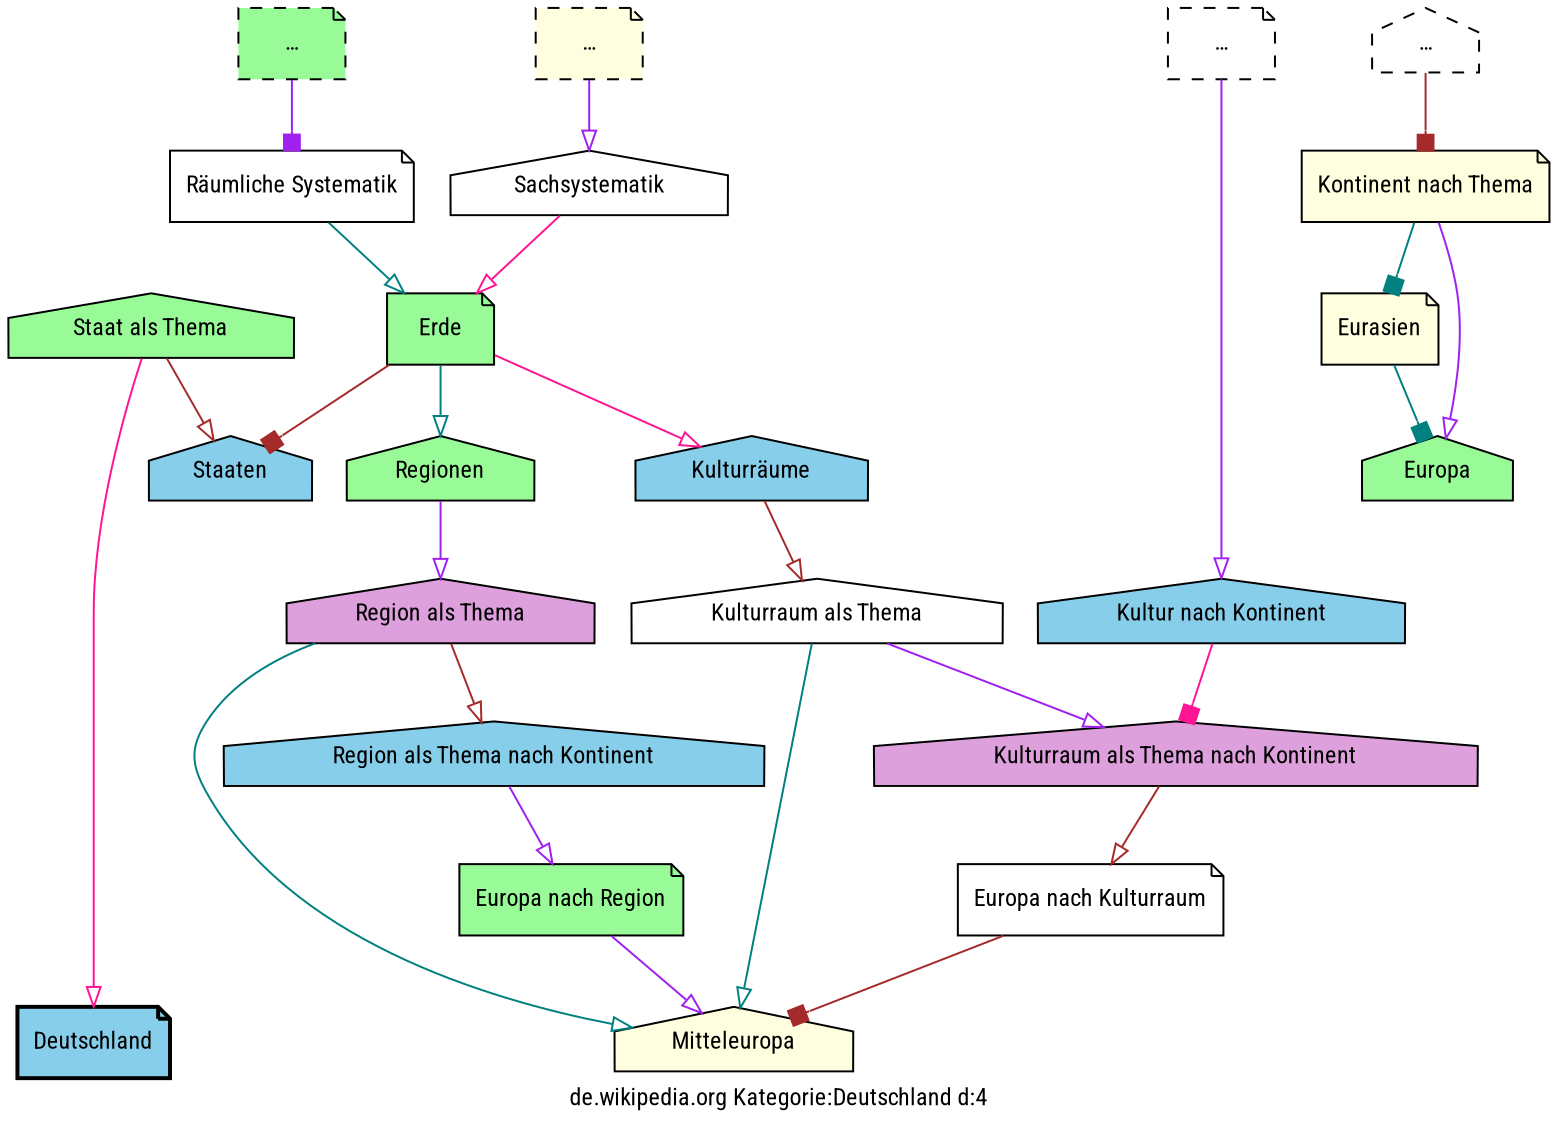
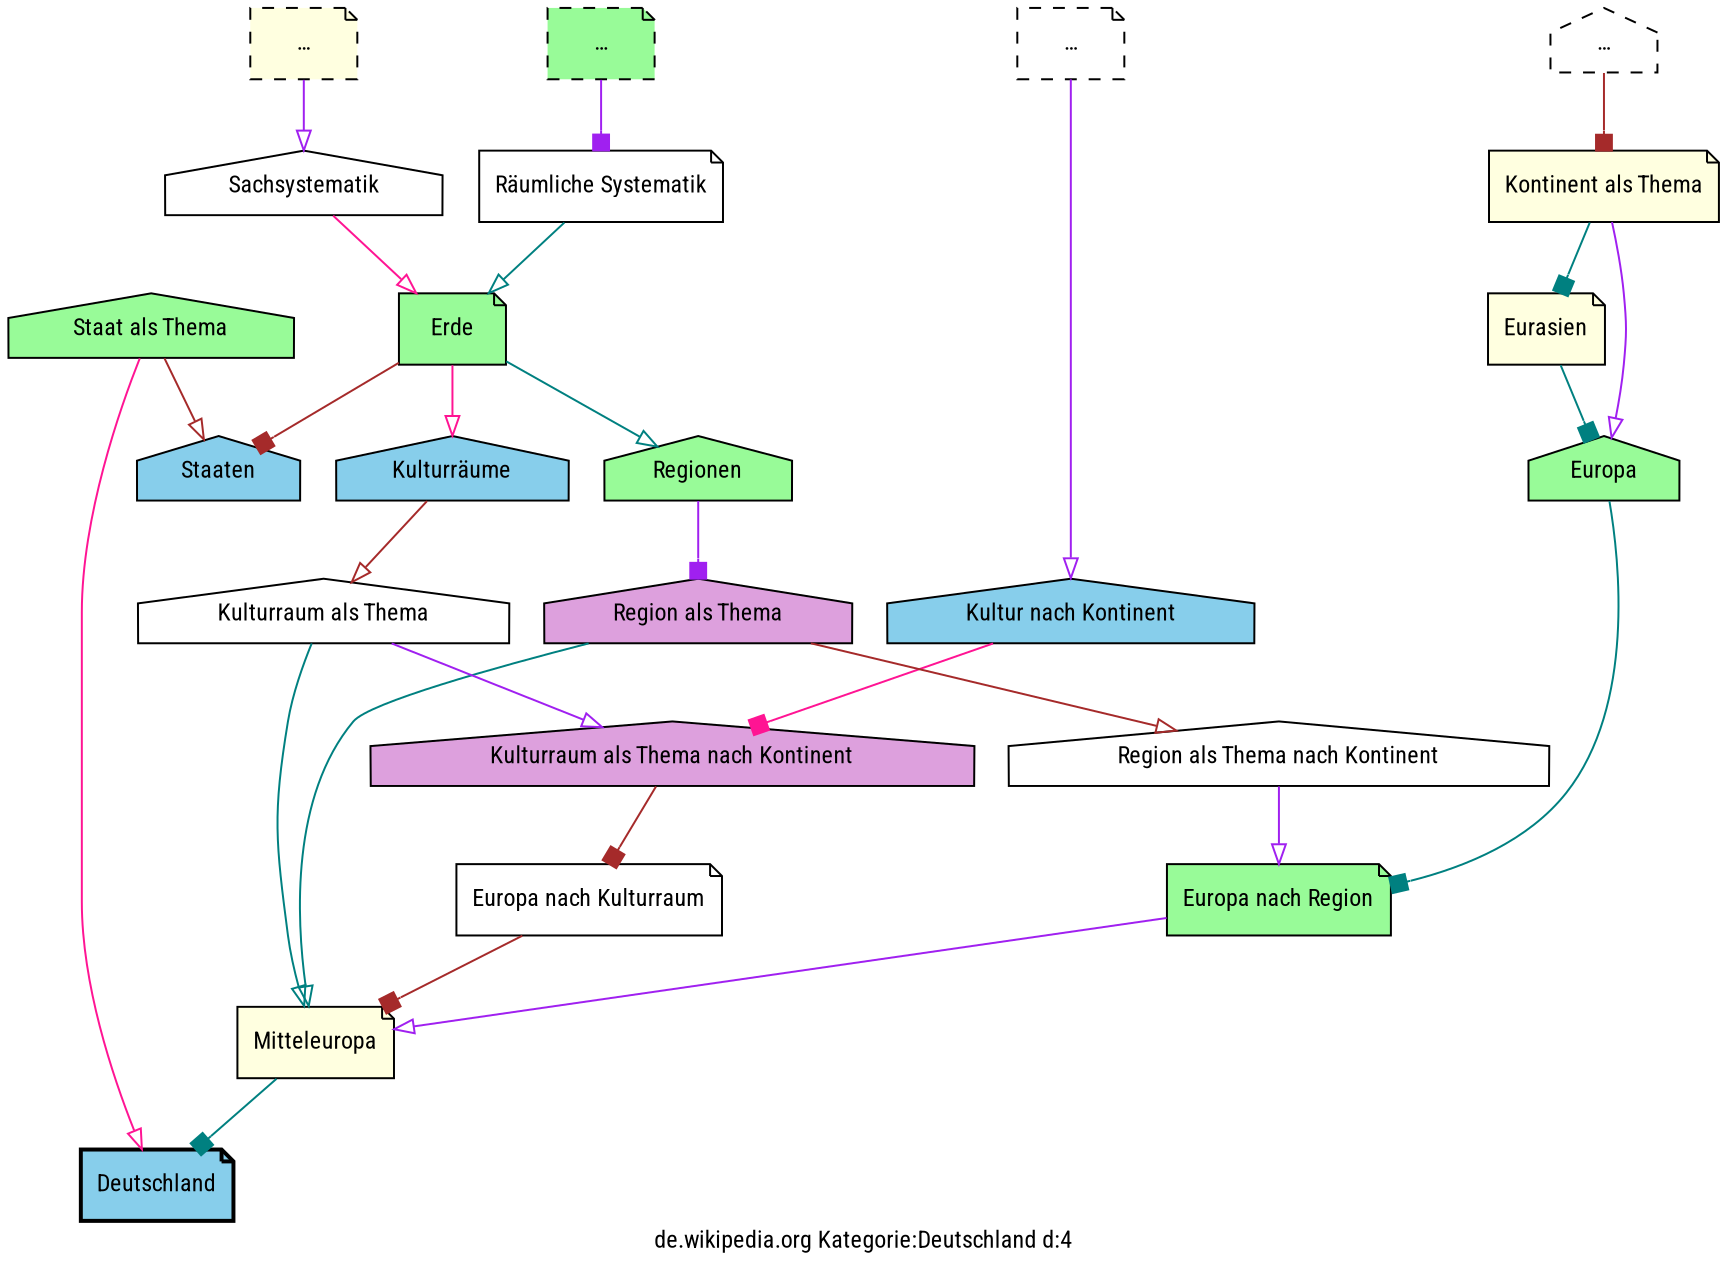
(1426, 186) -> (1604, 186)
(441, 530) -> (698, 530)
none -> (1595, 740)
(494, 757) -> (1279, 757)
(1140, 817) -> (638, 817)
(734, 1043) -> (316, 1043)
none -> (244, 1107)
